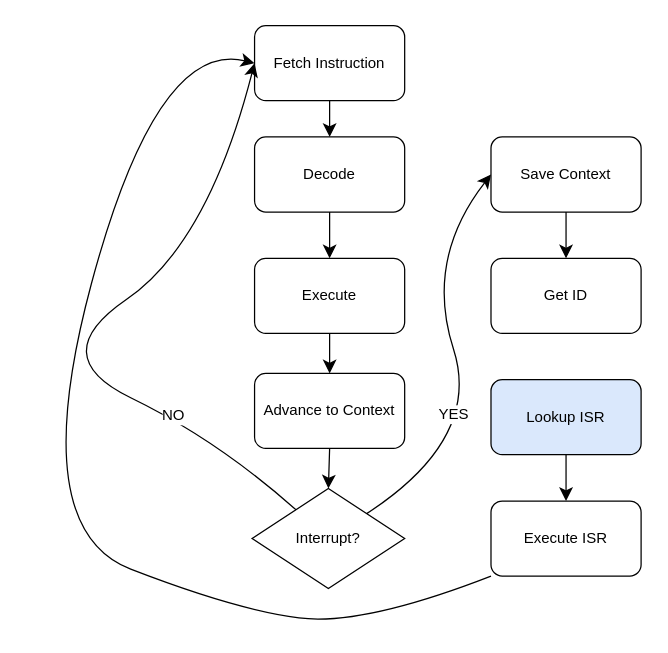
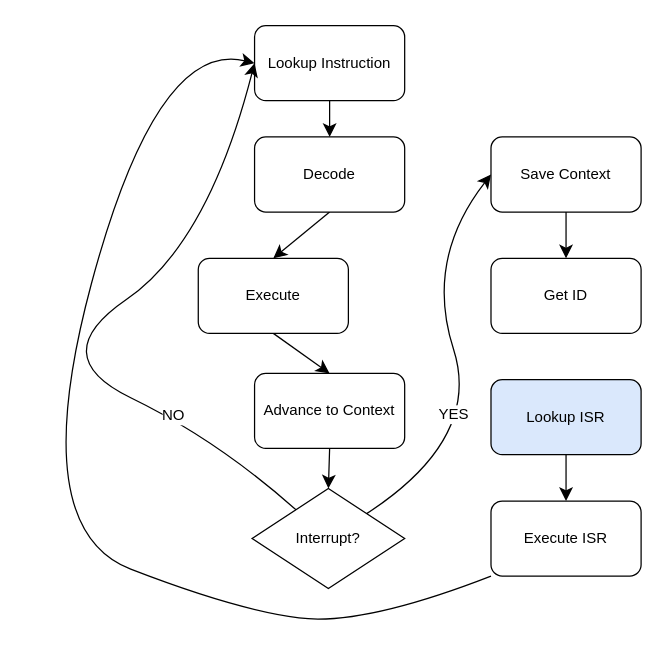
(329, 63) -> (329, 63)
(329, 296) -> (273, 296)
